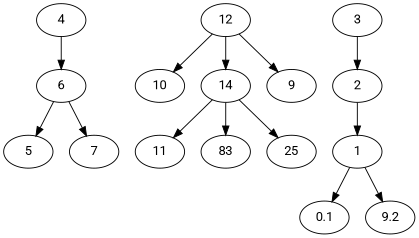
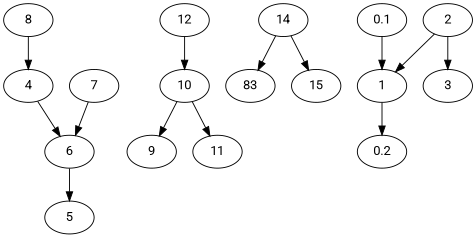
none -> (28, 20)
(226, 49) -> none
(357, 49) -> (448, 49)
(255, 50) -> (170, 115)
(76, 115) -> (84, 114)
(196, 116) -> (199, 115)
(292, 152) -> (316, 86)
(343, 181) -> (382, 49)
(390, 218) -> (382, 152)
